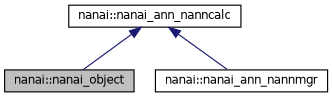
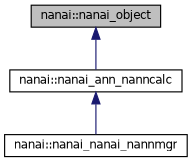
(108, 52) -> (96, 55)
(242, 81) -> (96, 146)
